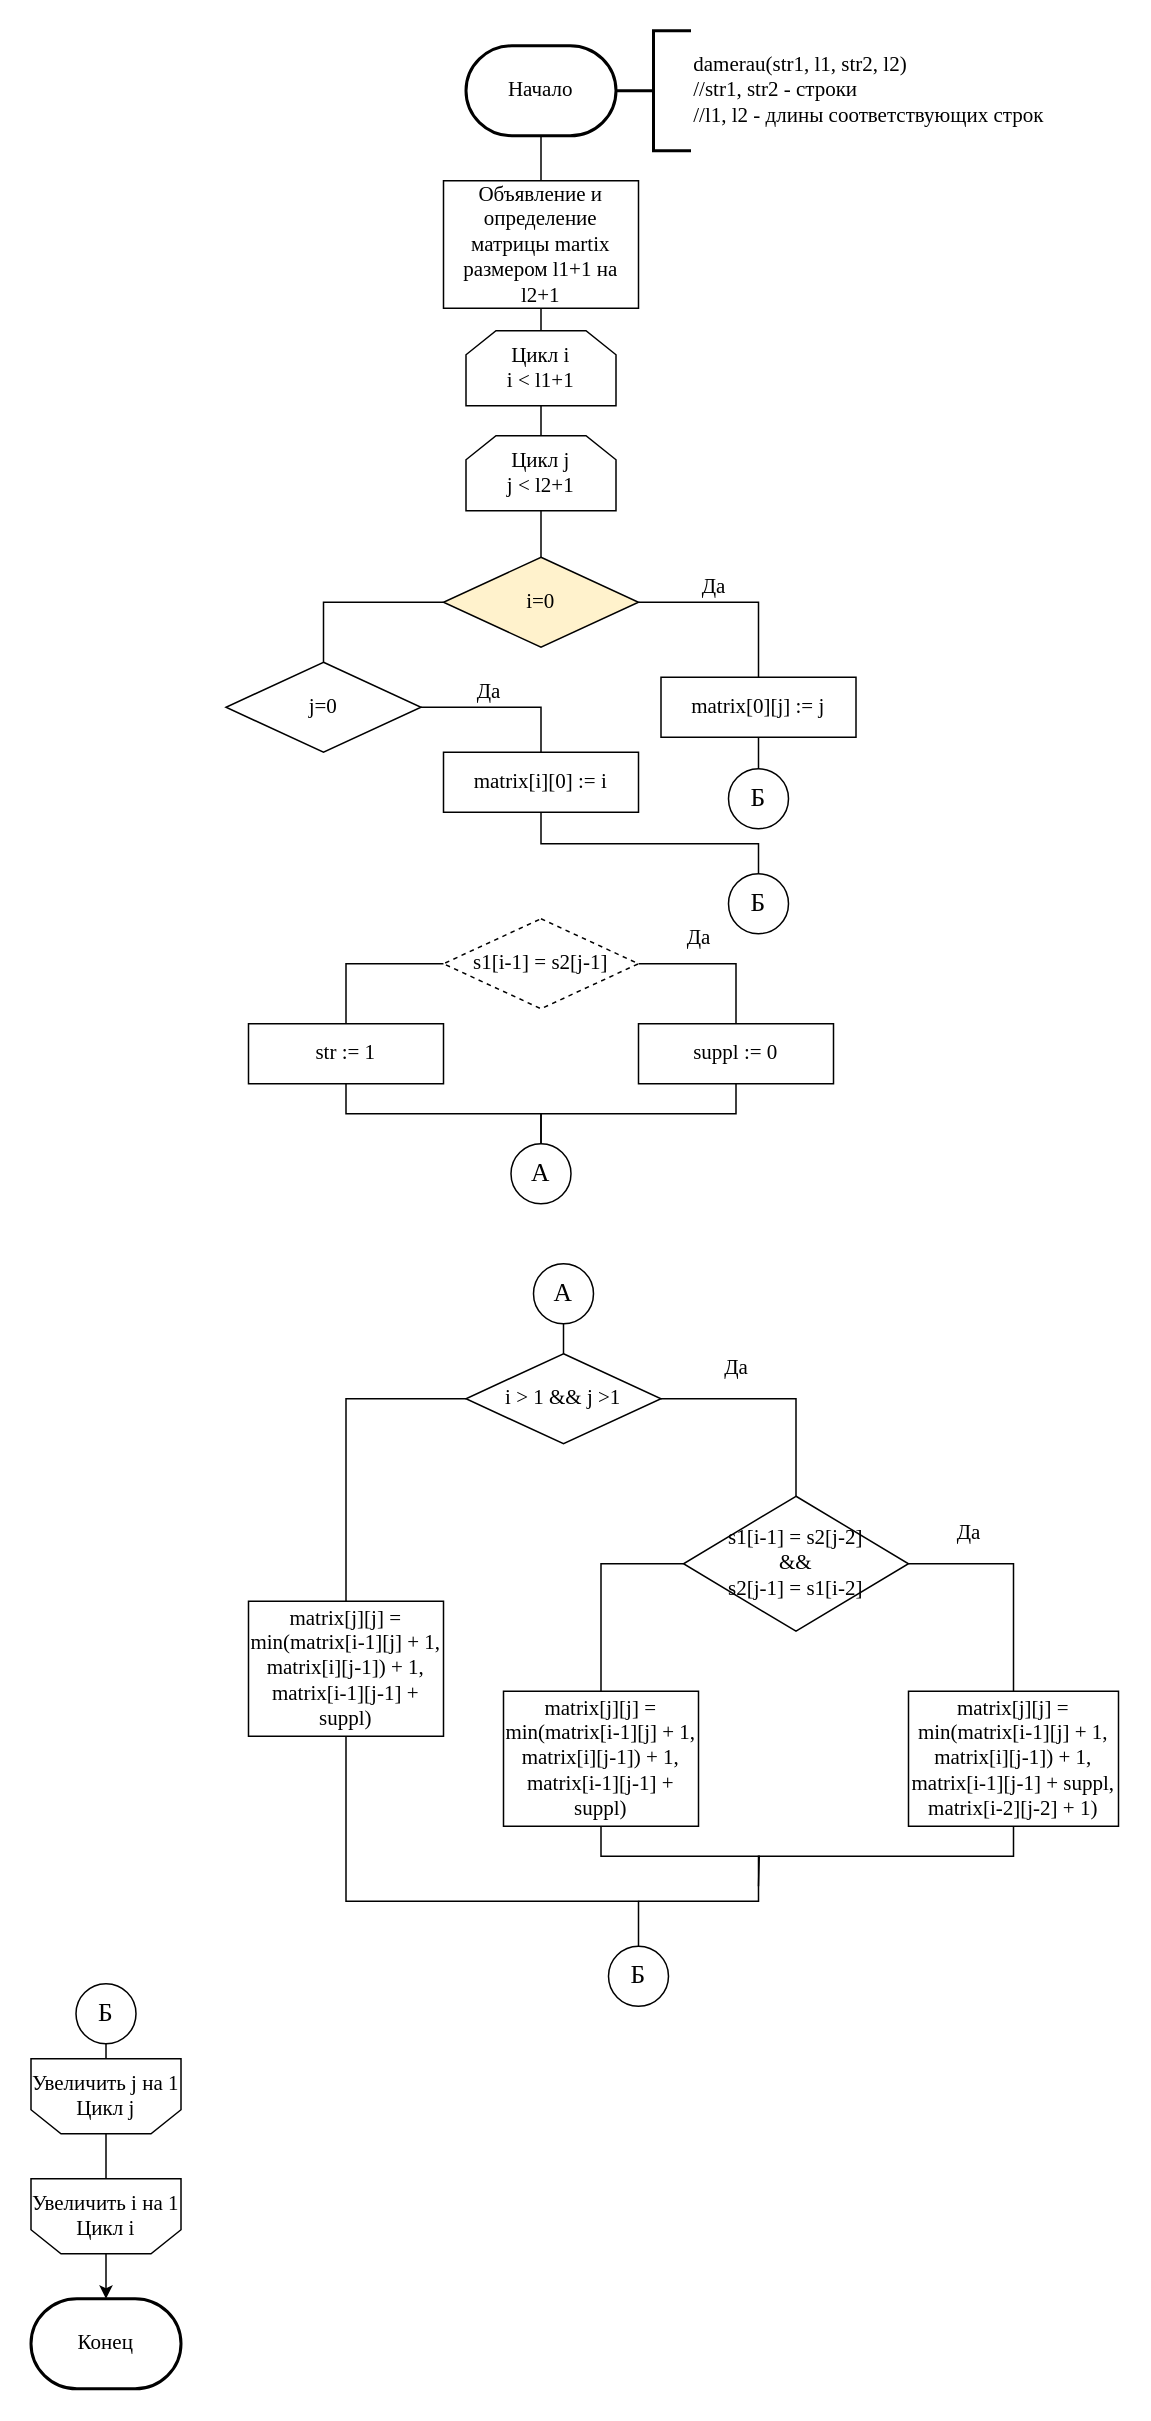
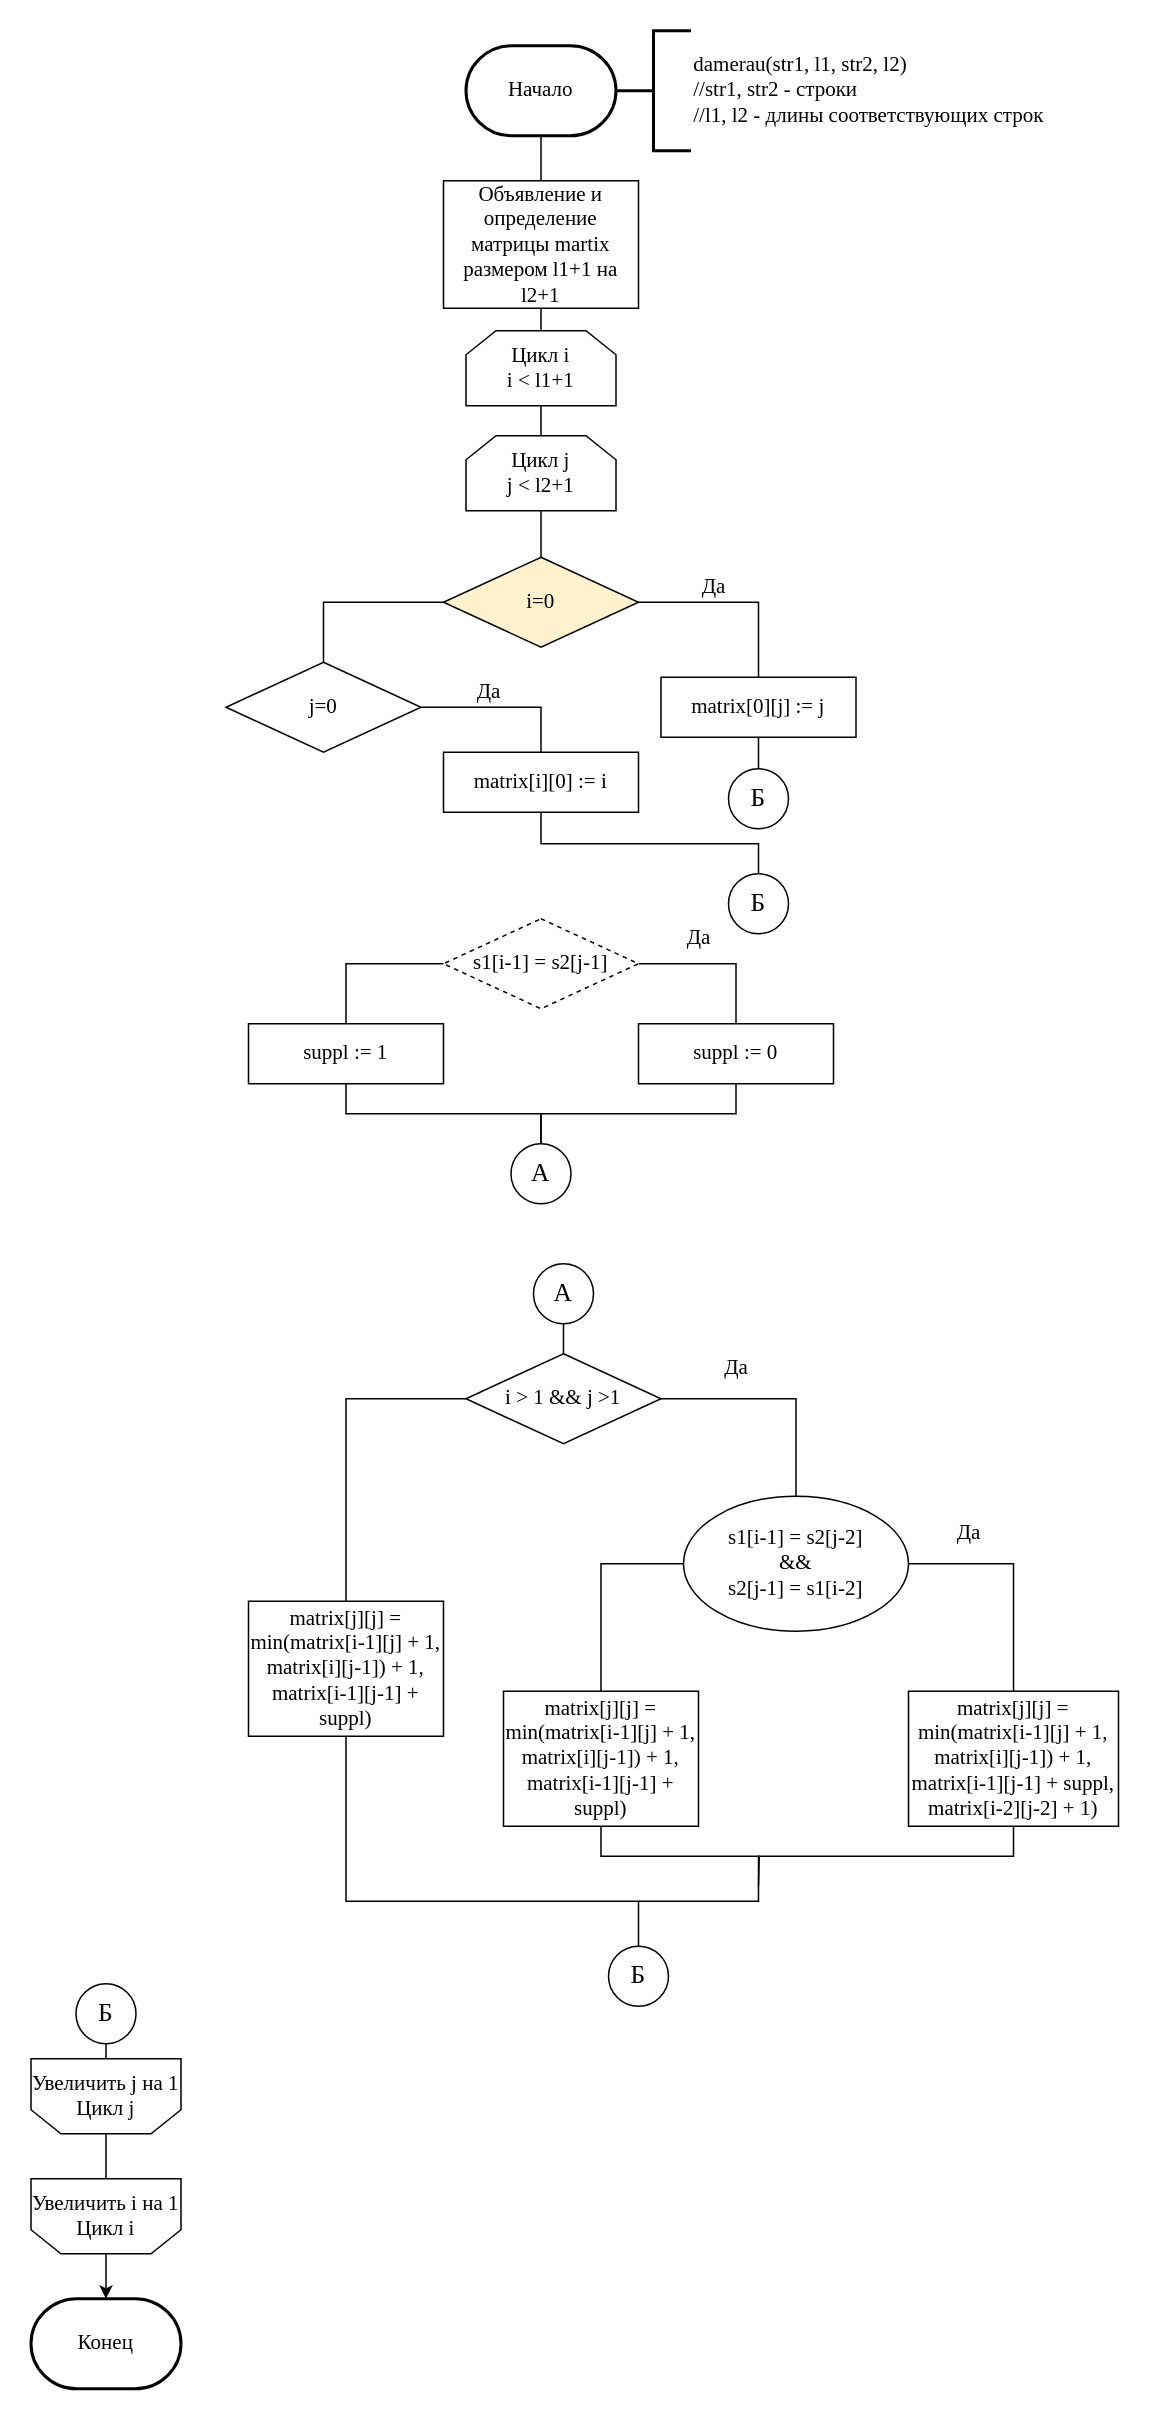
(346, 1054) -> (346, 1054)
(796, 1564) -> (796, 1564)
